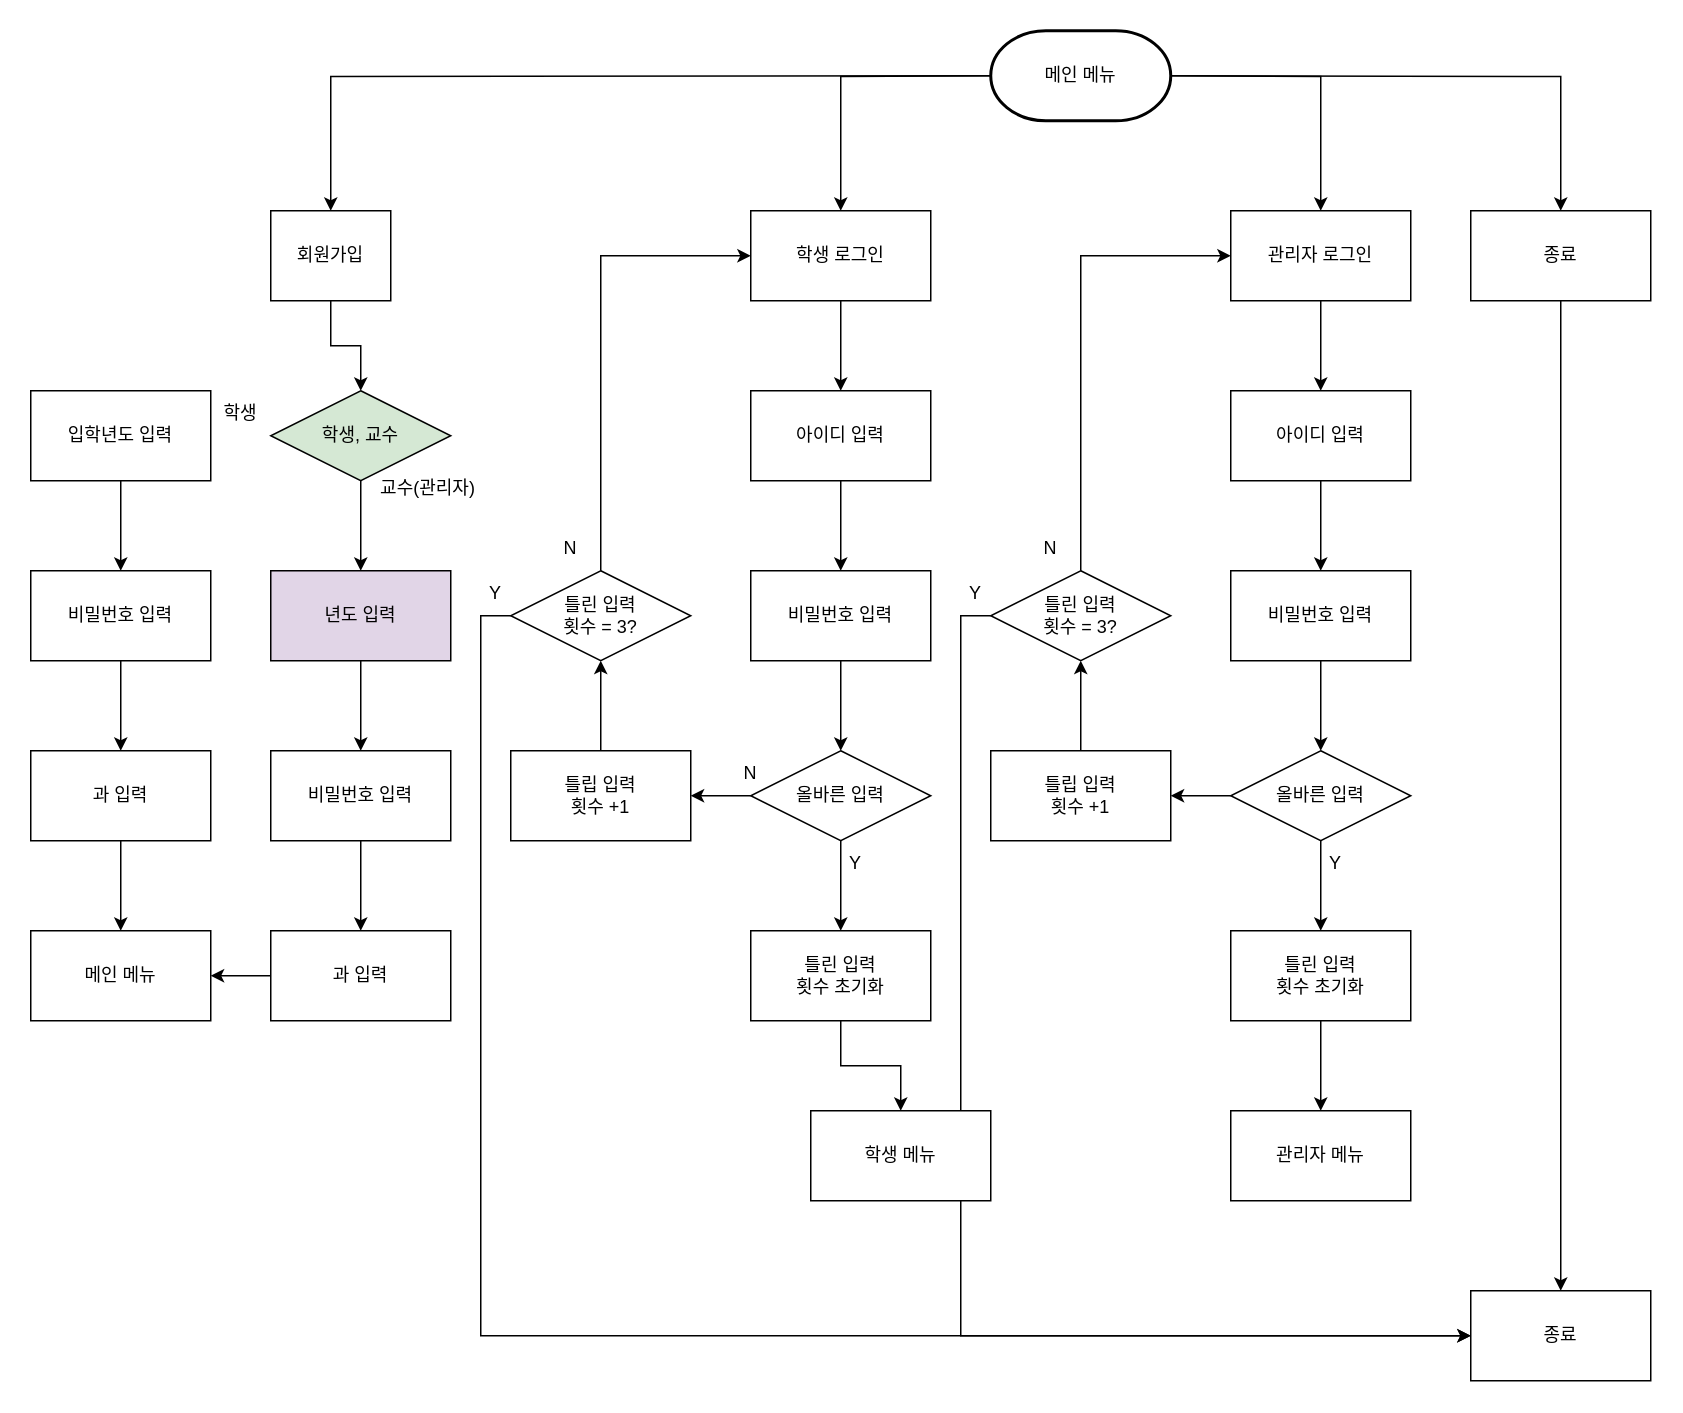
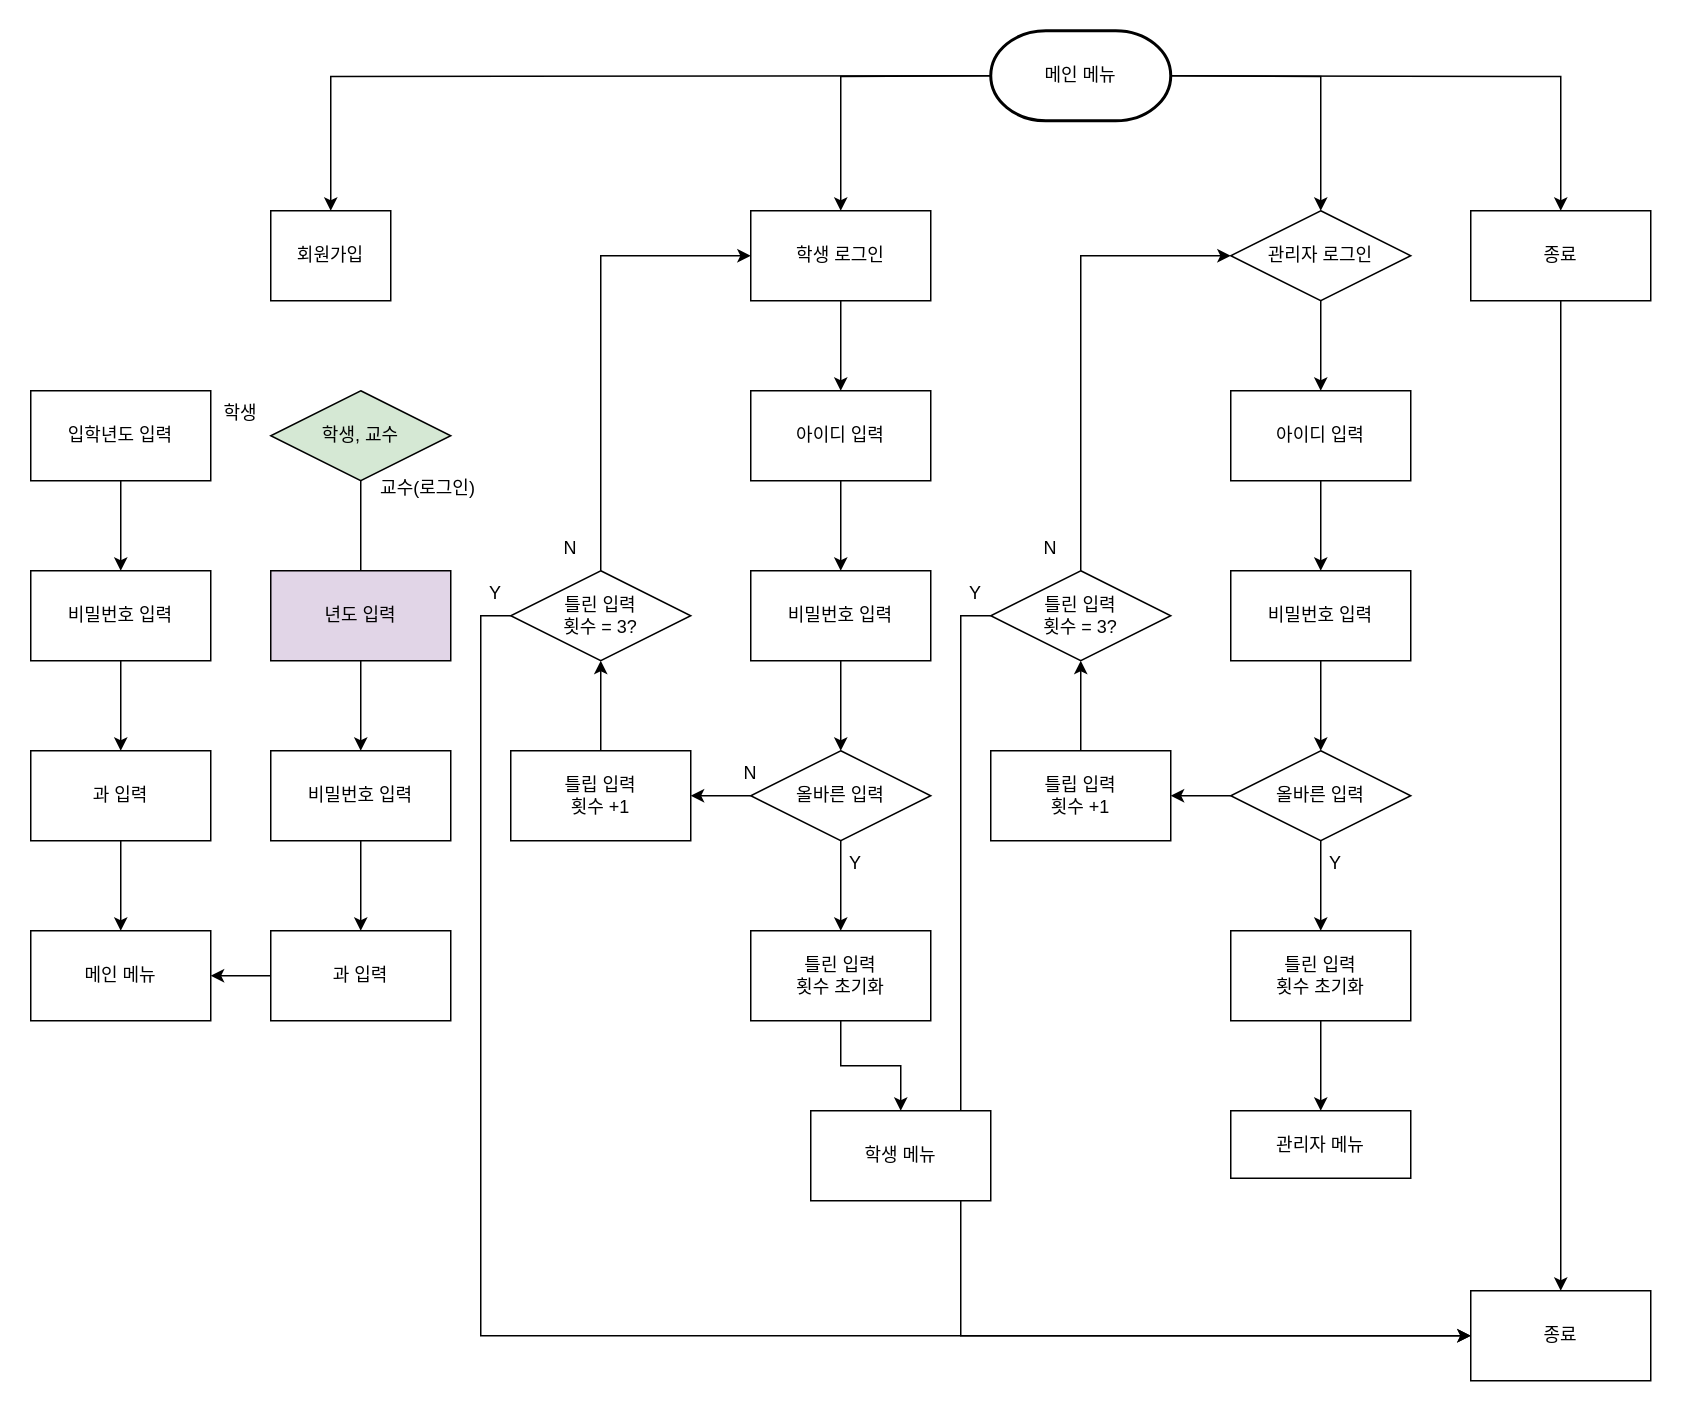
(1321, 256) -> (1321, 256)
(341, 346) -> none
(428, 488) -> (428, 488)
(361, 559) -> (361, 563)
(1321, 1156) -> (1321, 1145)
